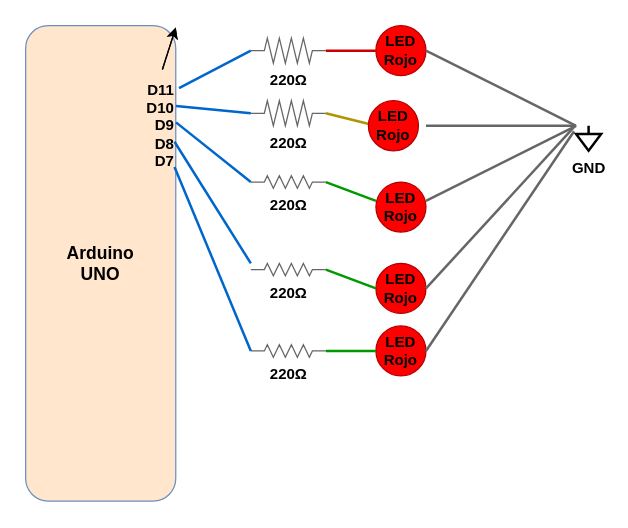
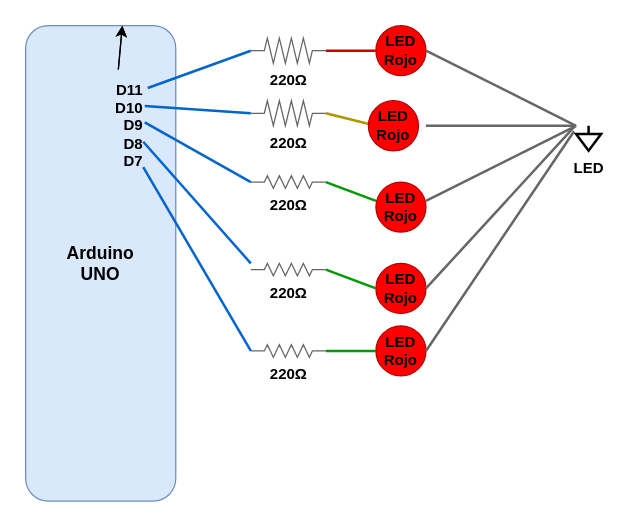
(144, 126) -> (113, 126)
(589, 168) -> (589, 168)
(101, 263) -> (101, 263)
